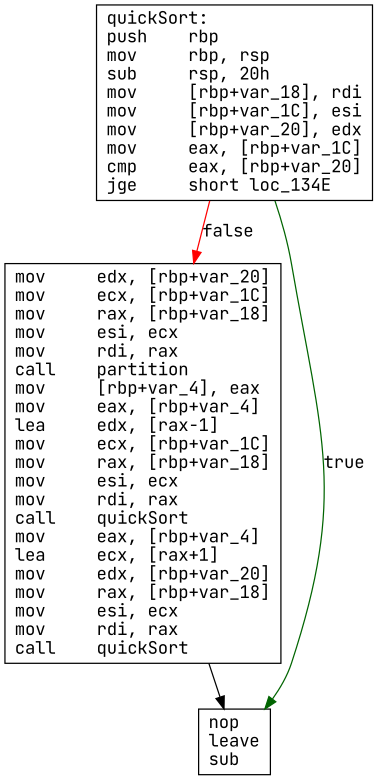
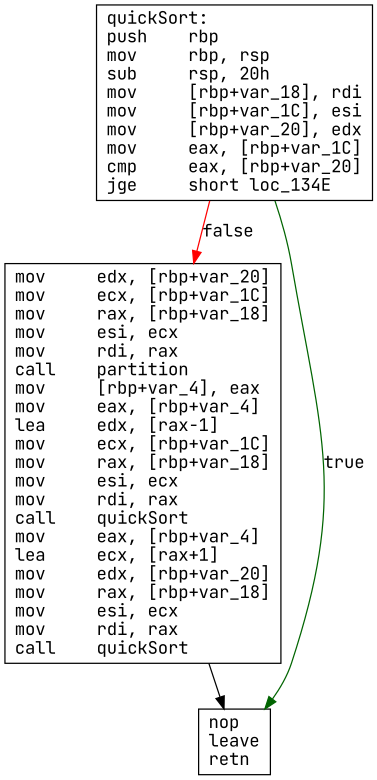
(235, 742) -> (235, 742)
